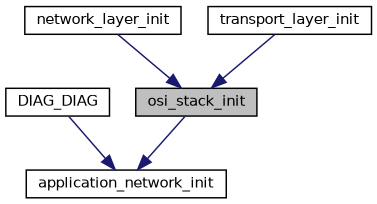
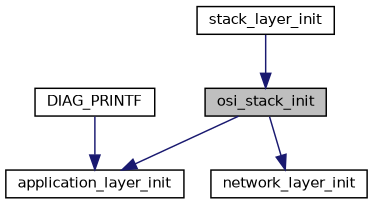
(290, 20) -> (266, 20)
(144, 56) -> (275, 136)
(58, 102) -> (95, 102)
(126, 184) -> (95, 184)
